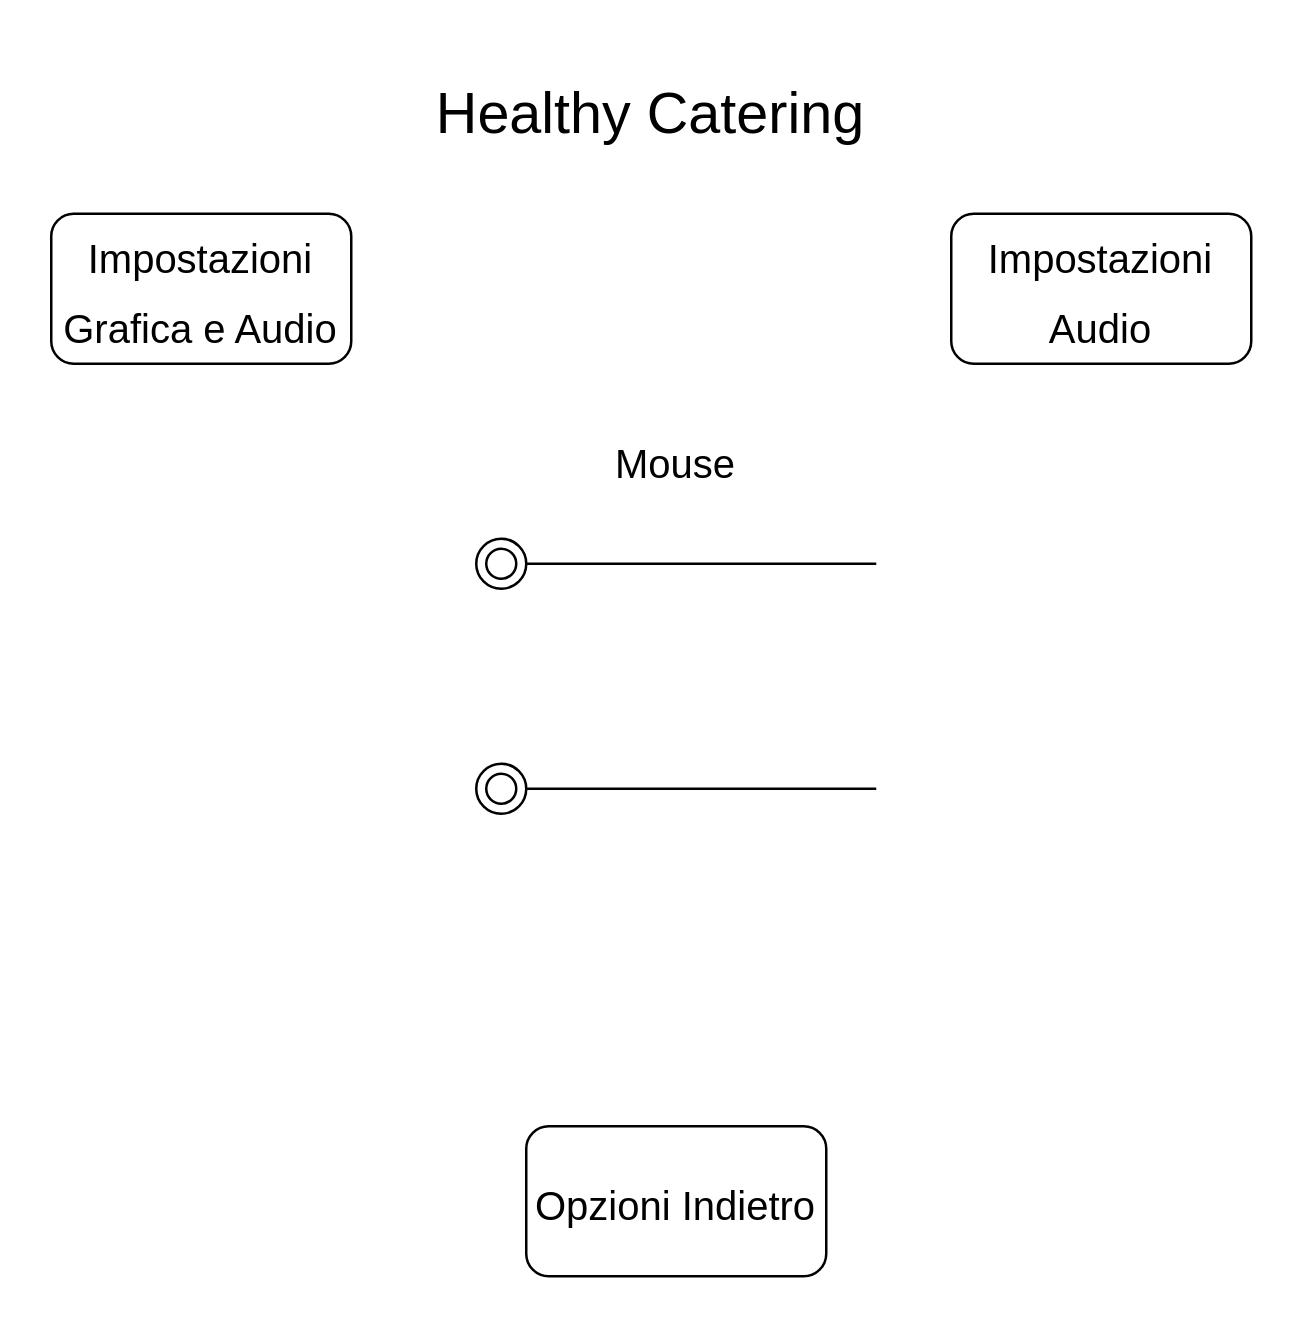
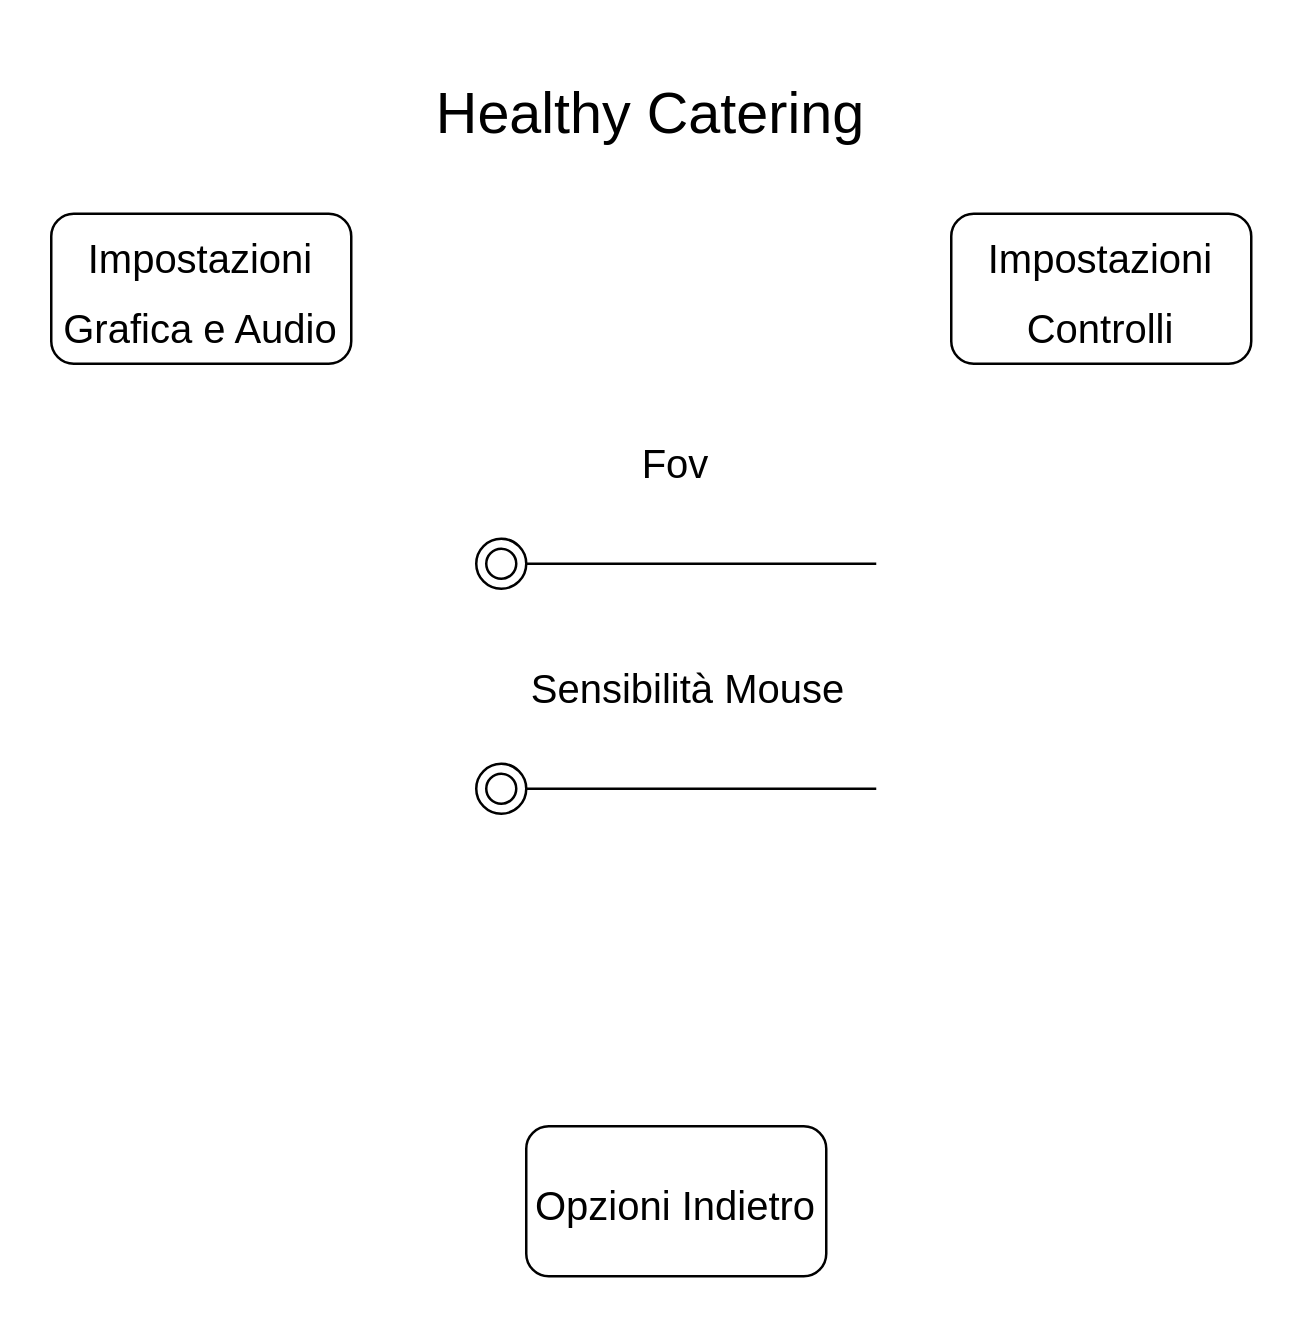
(1101, 289) -> (1101, 289)
(676, 464) -> (676, 464)
none -> (689, 689)
